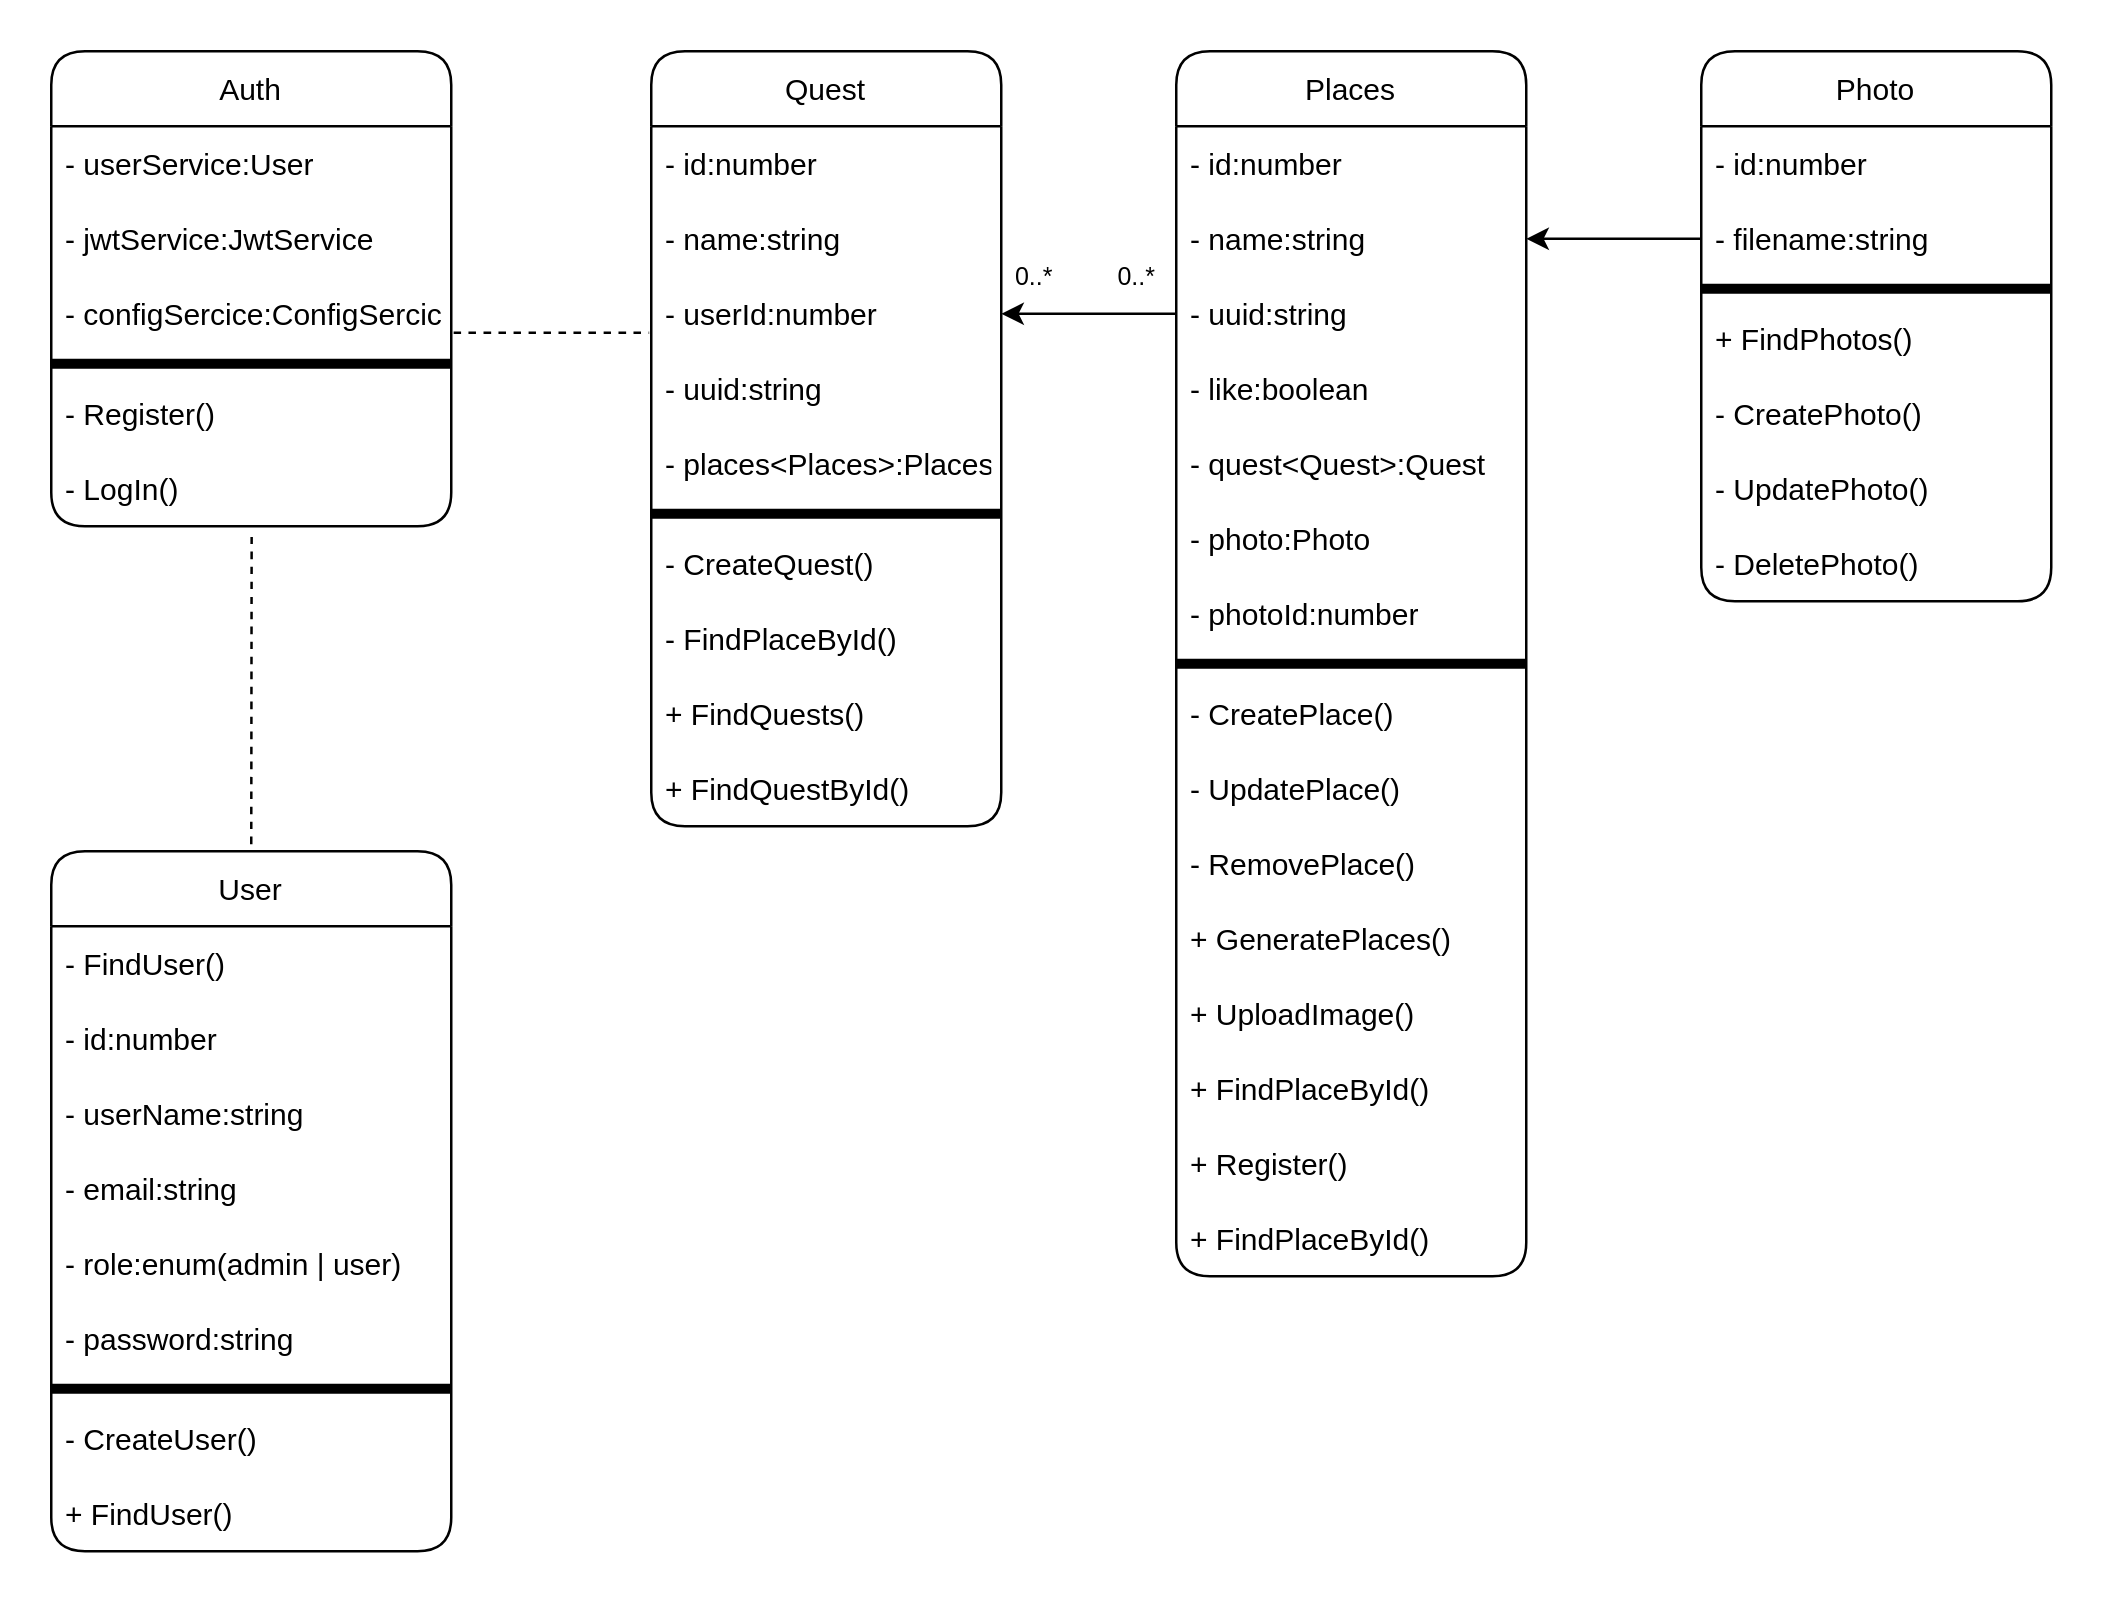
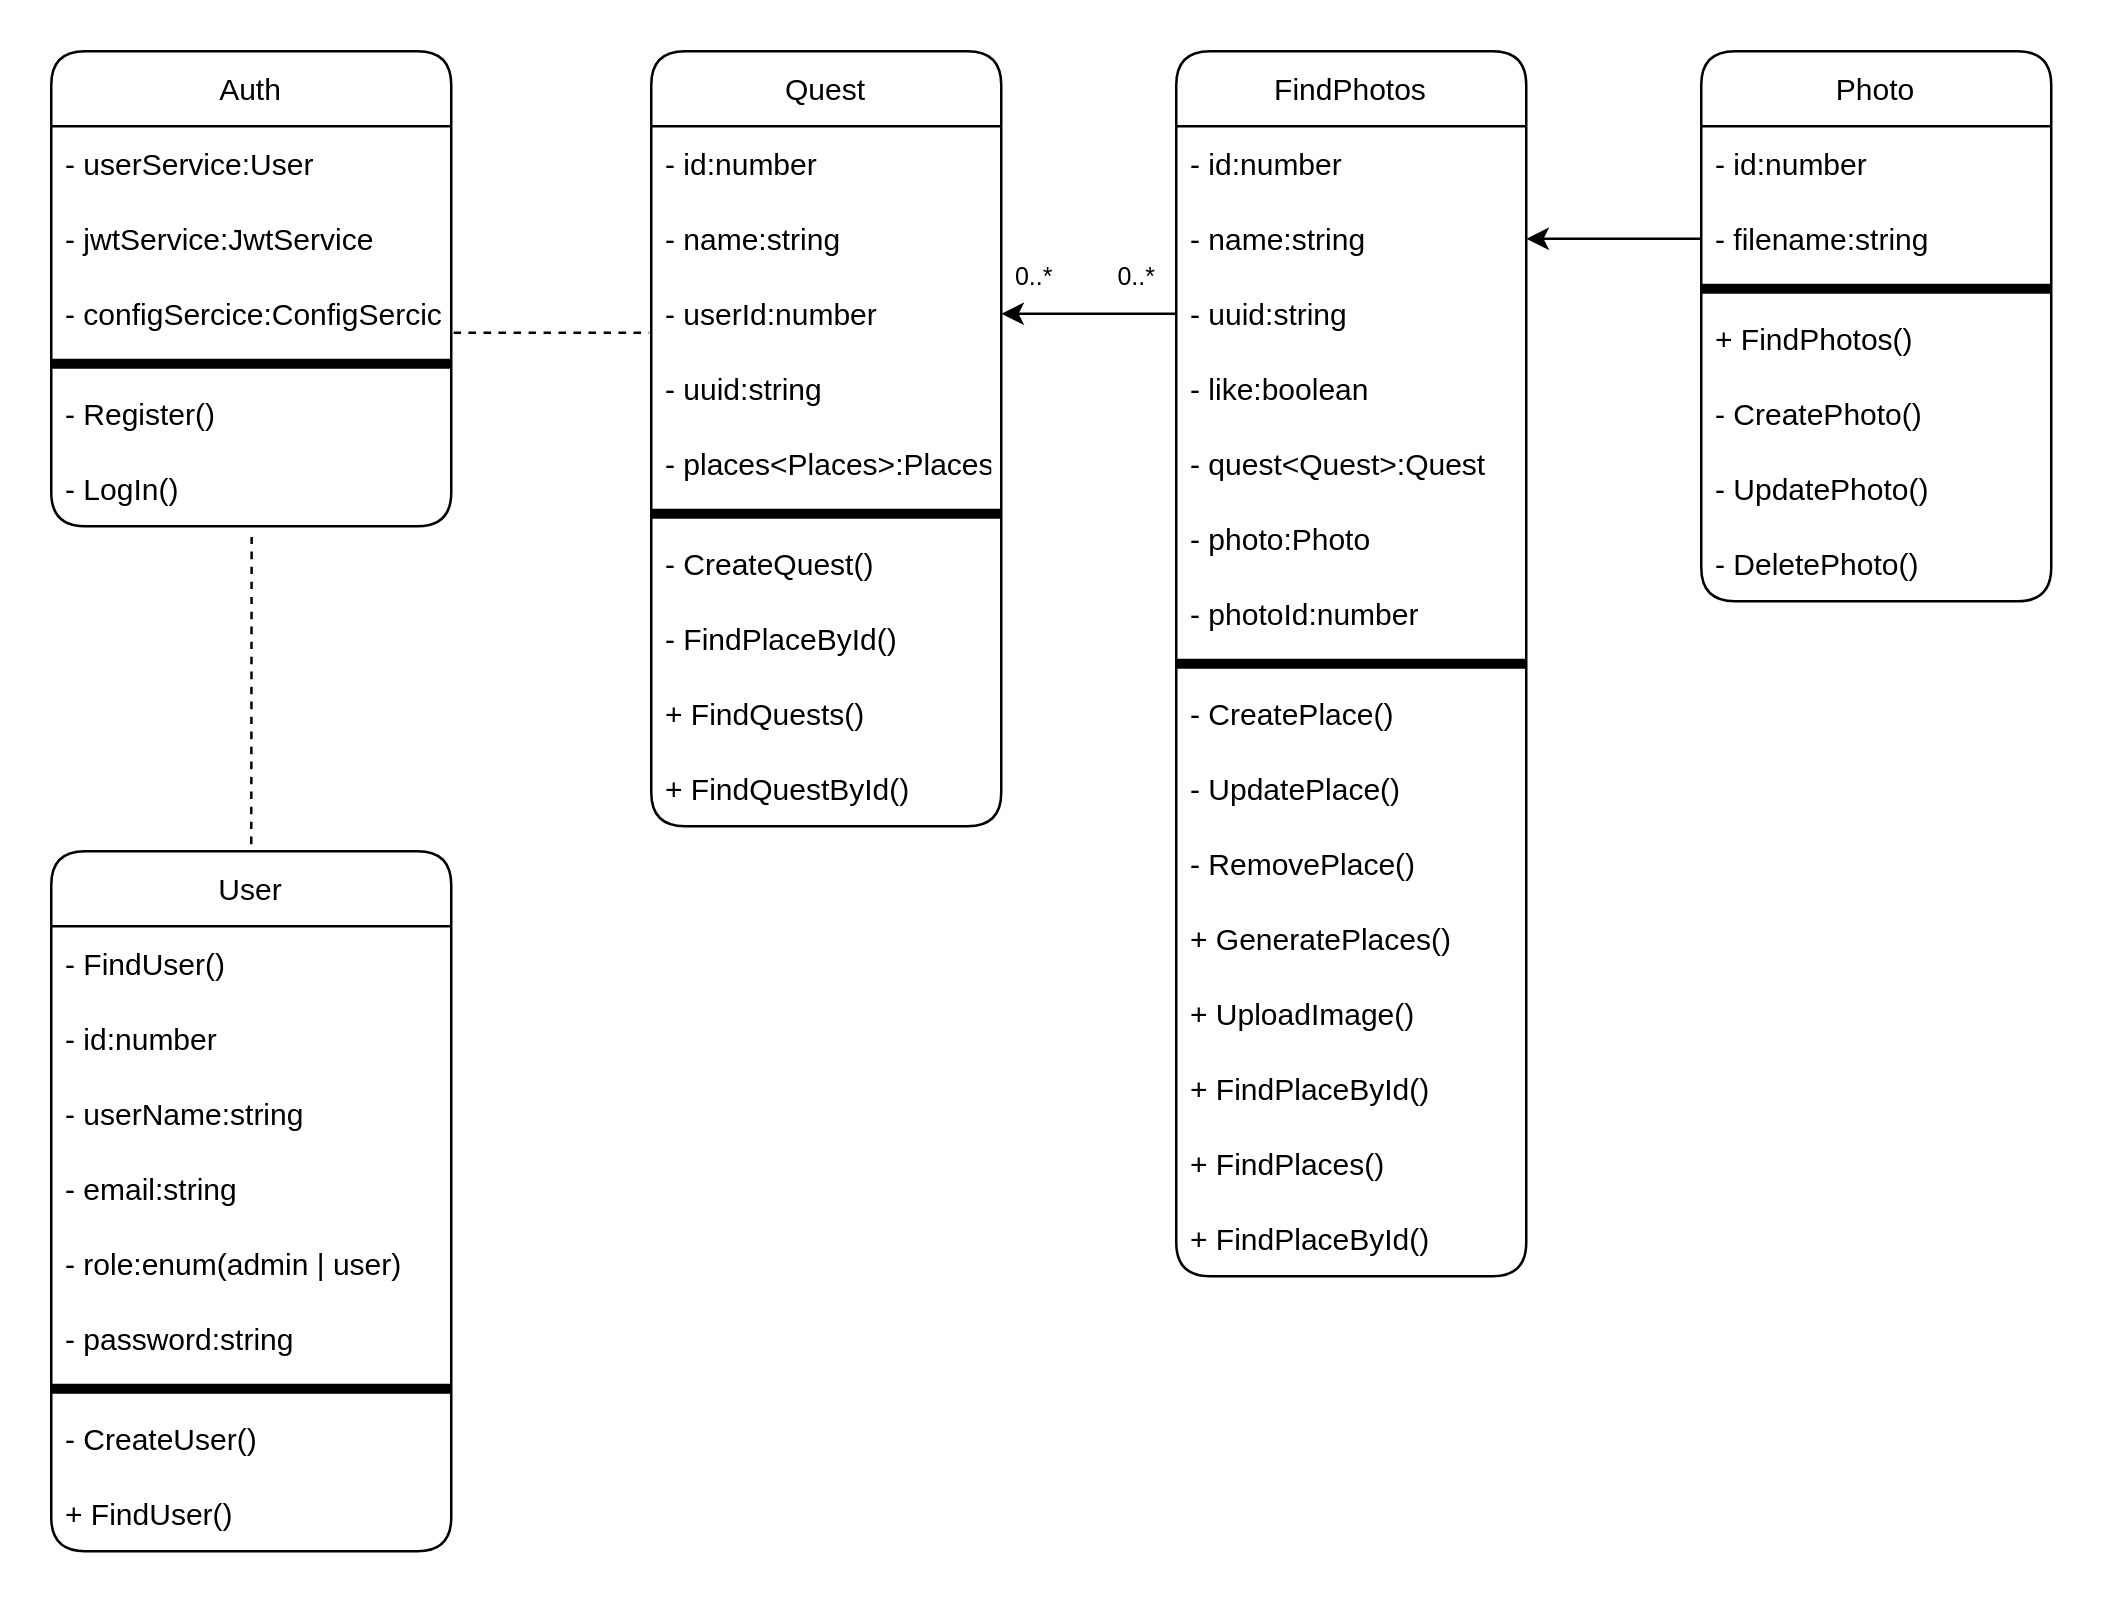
(1350, 90) -> (1350, 90)
(1283, 1165) -> (1296, 1165)
